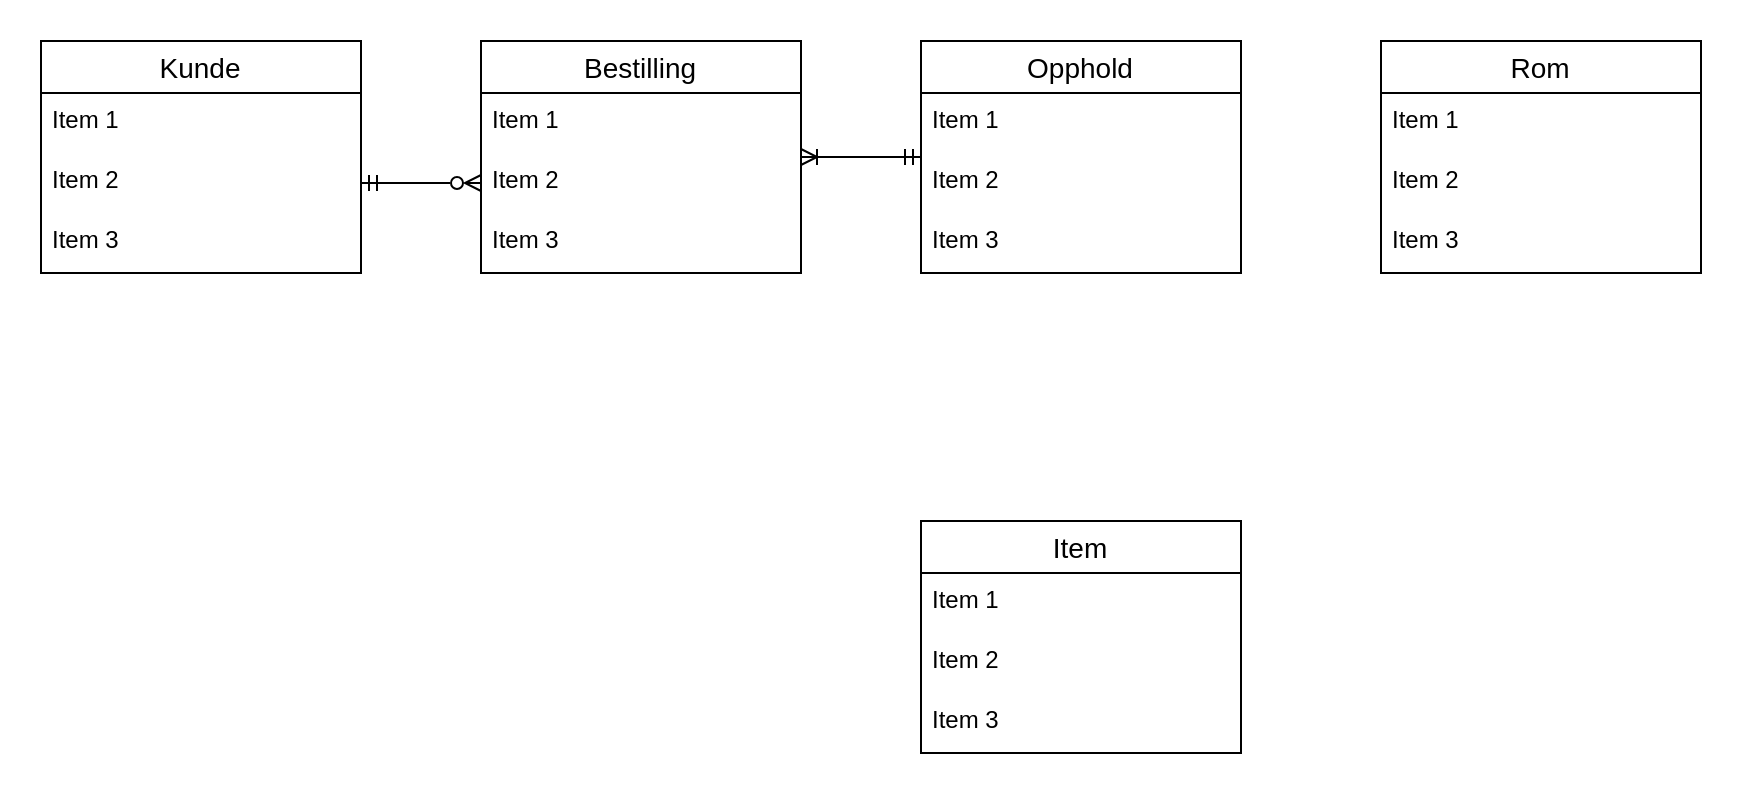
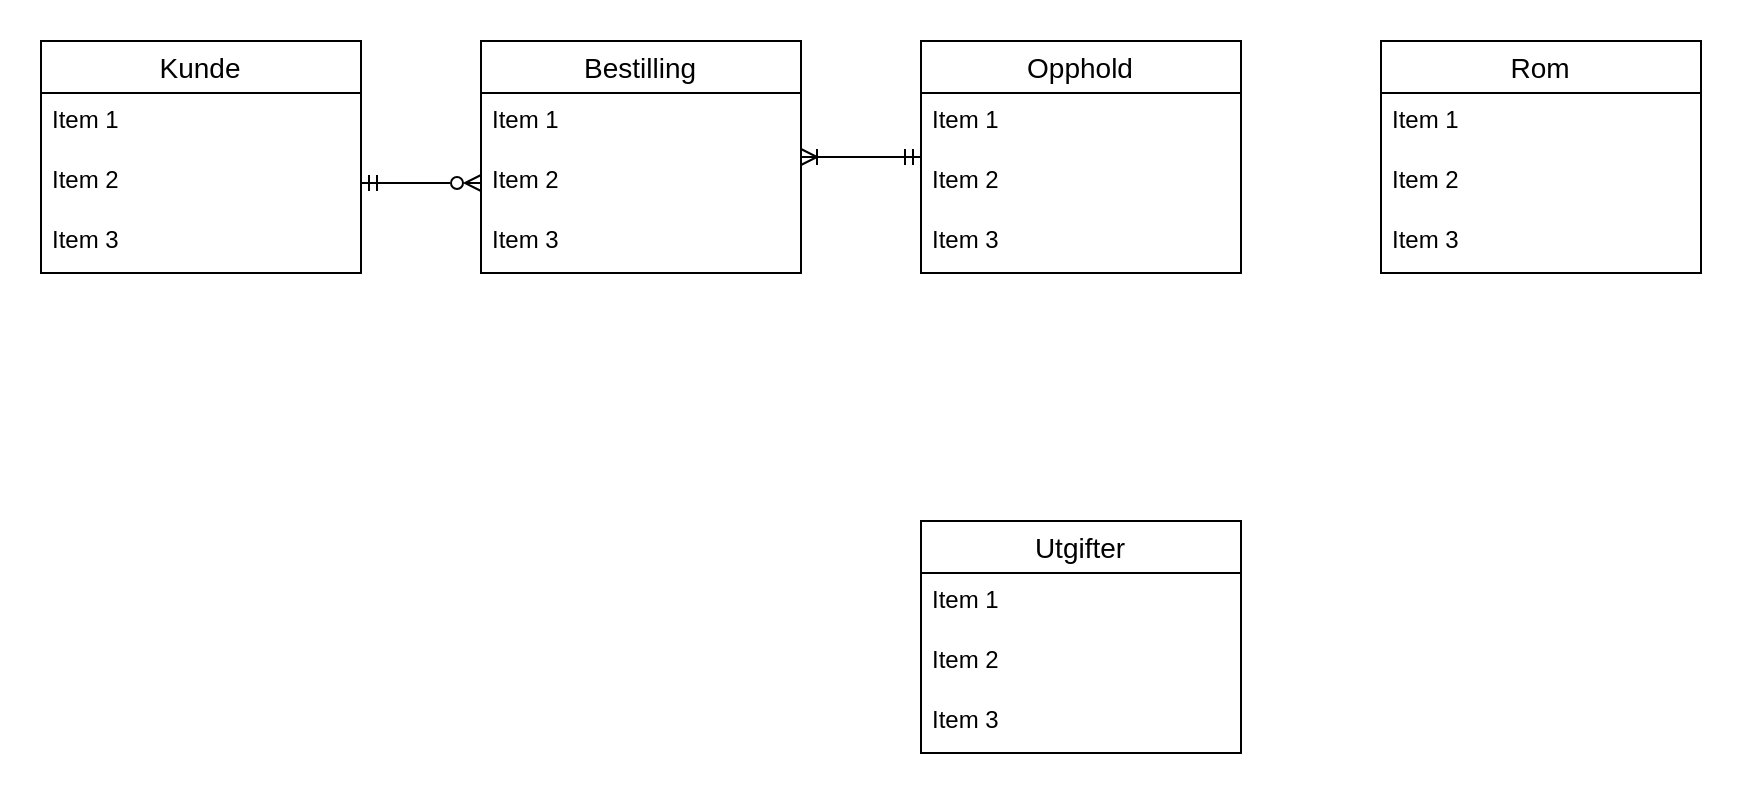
(1080, 549) -> (1080, 549)
